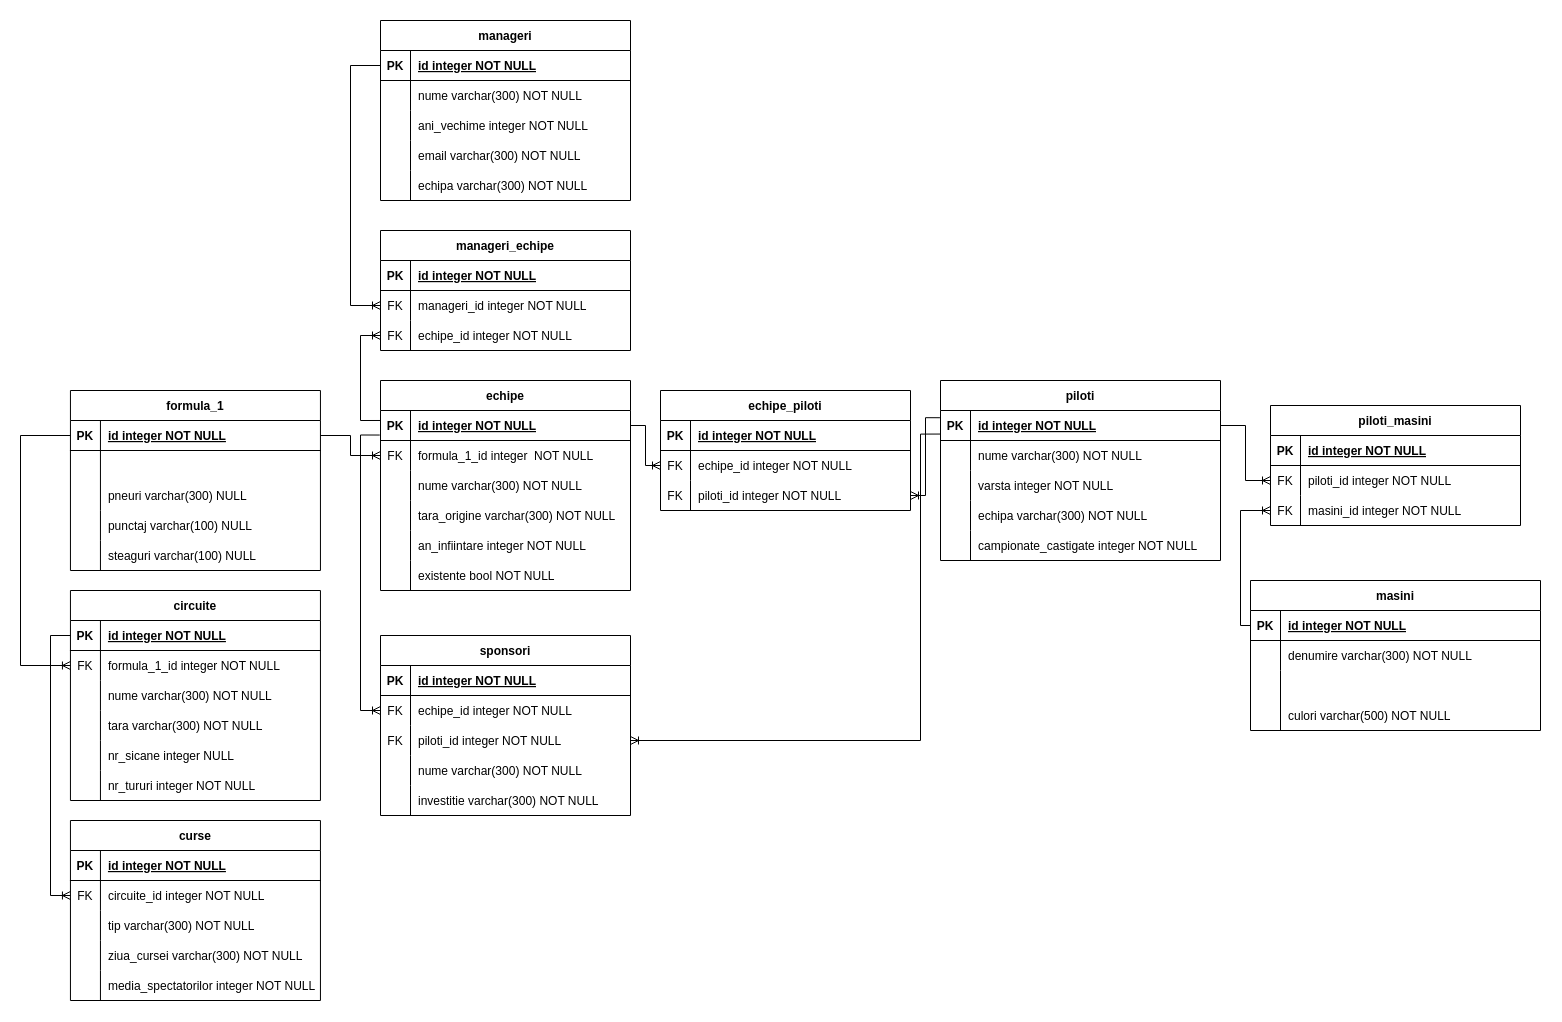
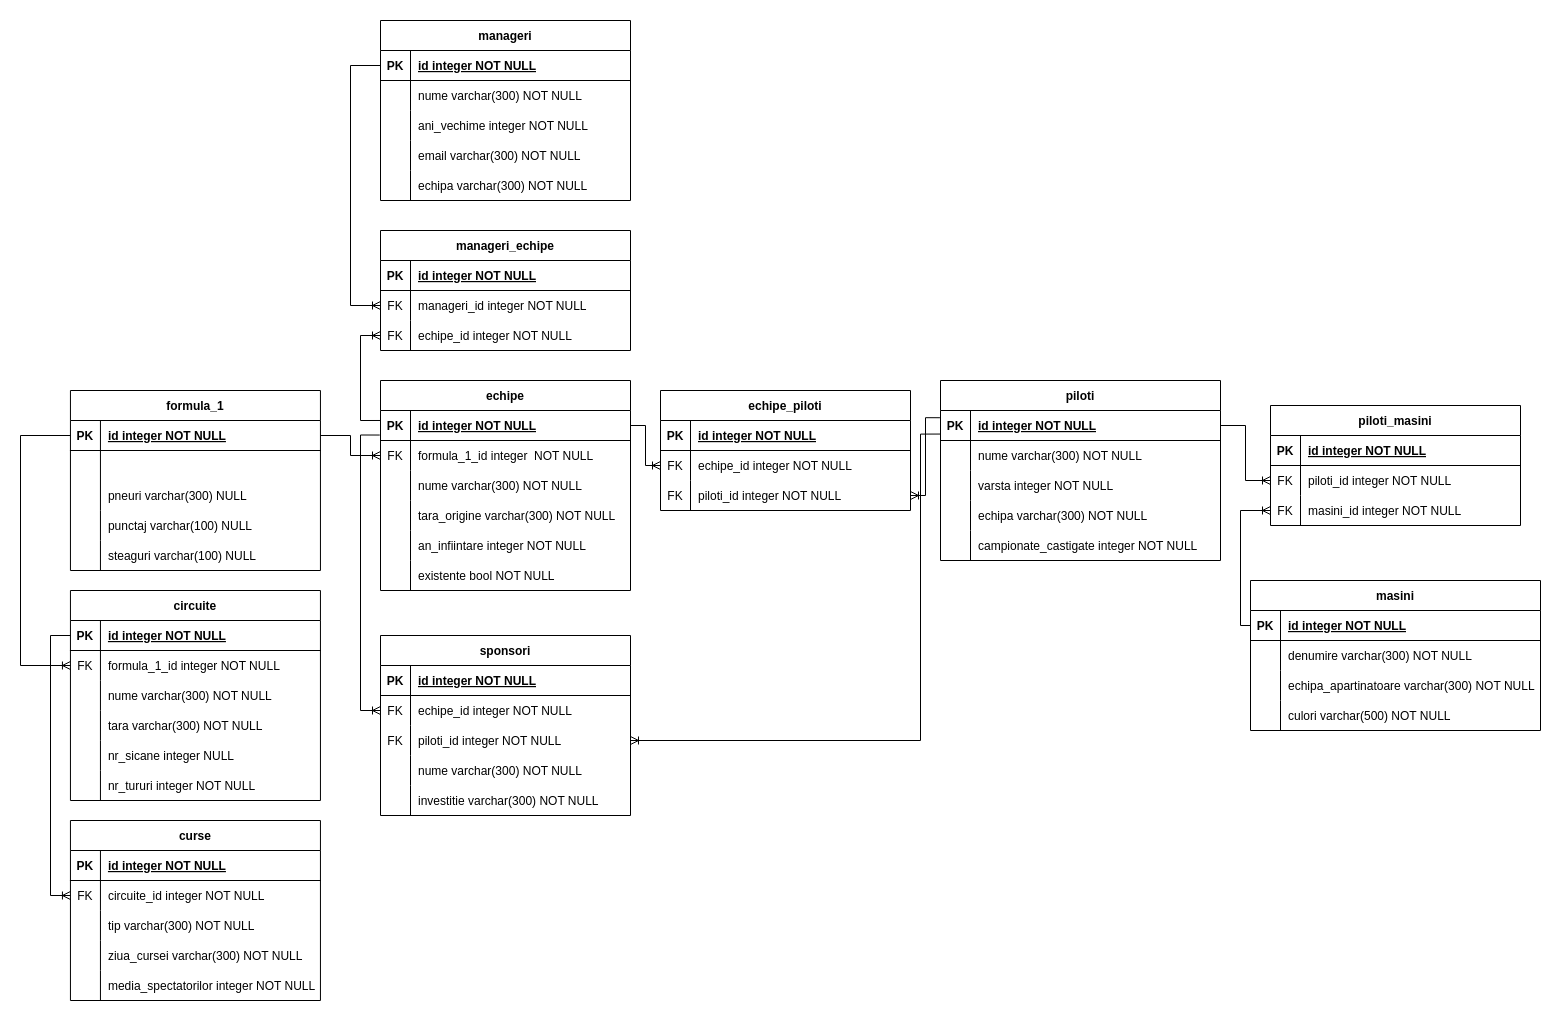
none -> (1411, 686)
